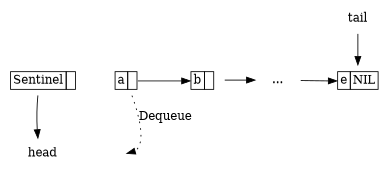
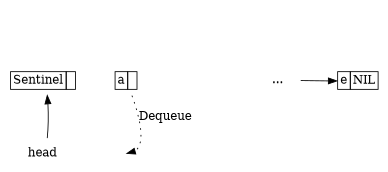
(358, 19) -> none
(202, 80) -> none
(37, 113) -> (48, 121)
